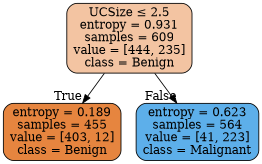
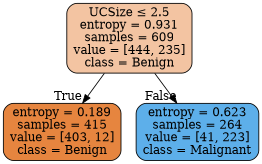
(62, 125) -> (62, 125)
(197, 125) -> (197, 125)
